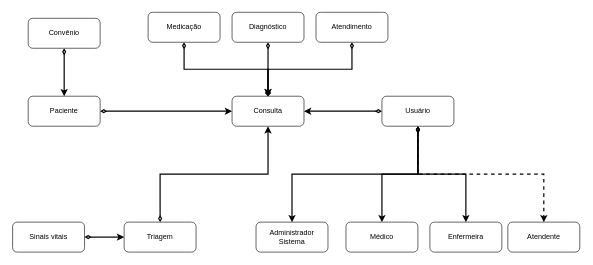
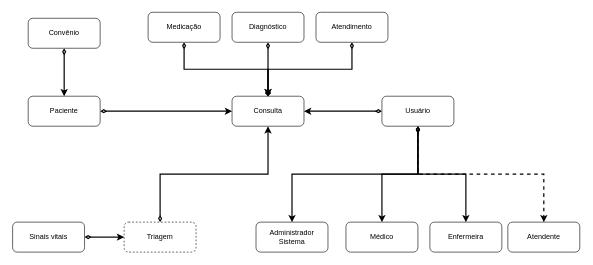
(160, 237) -> (160, 237)
